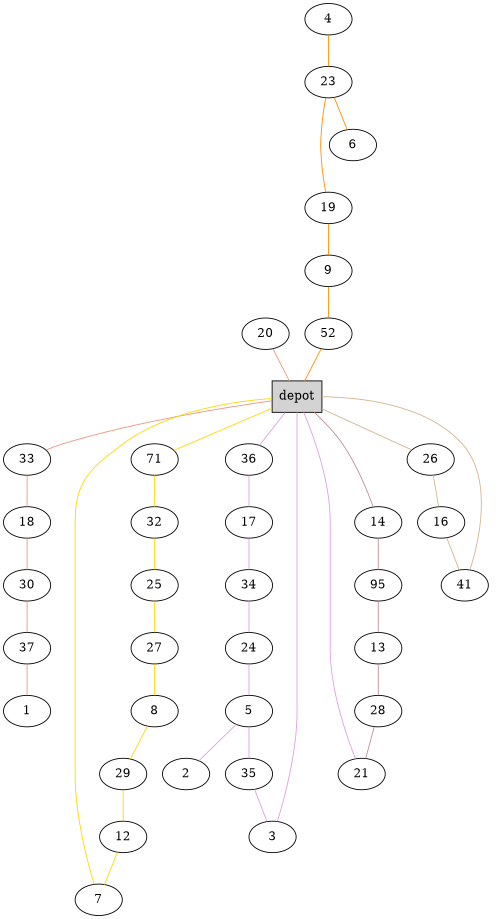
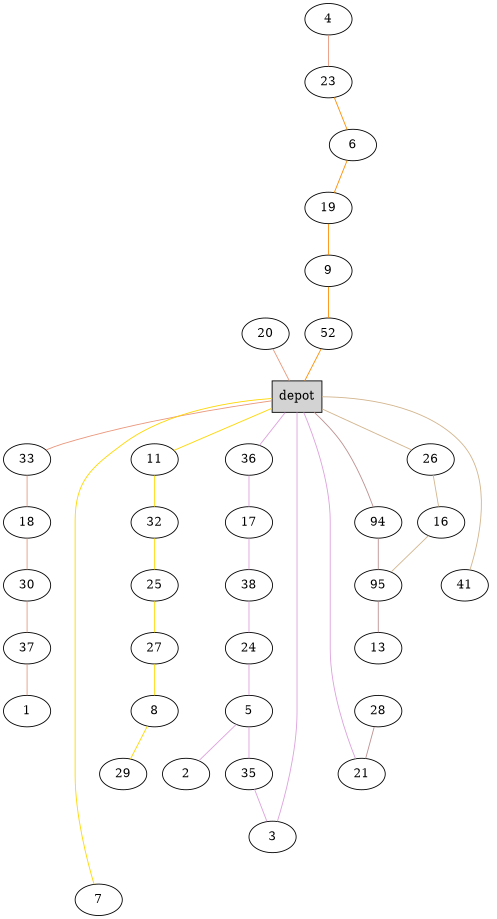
(328, 51) -> (328, 51)
(321, 145) -> (341, 177)
(155, 460) -> (155, 460)
(378, 522) -> (378, 522)
(453, 554) -> (410, 554)
(249, 585) -> (249, 585)
(378, 680) -> none
(123, 837) -> none
